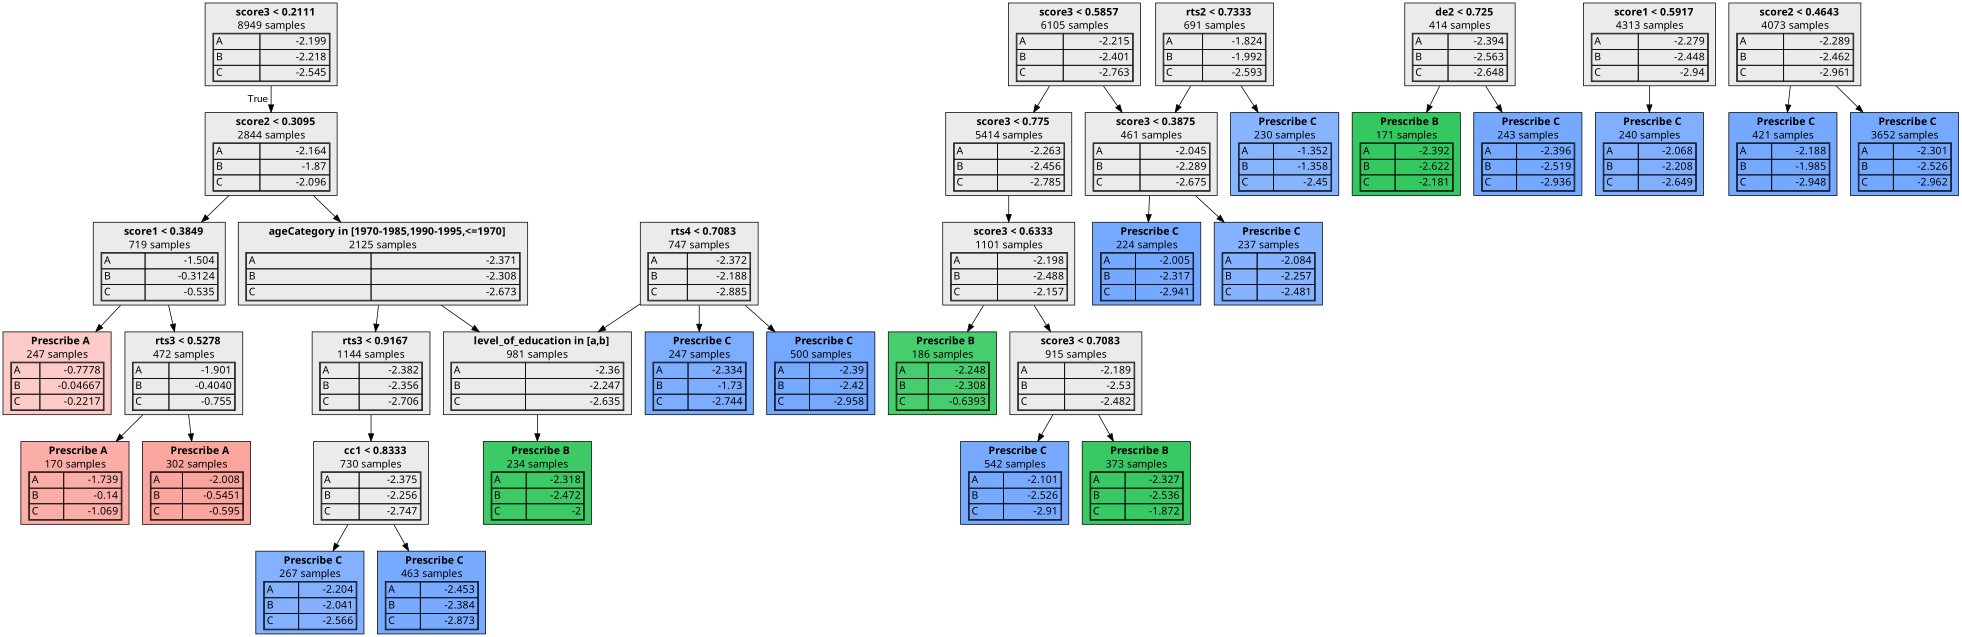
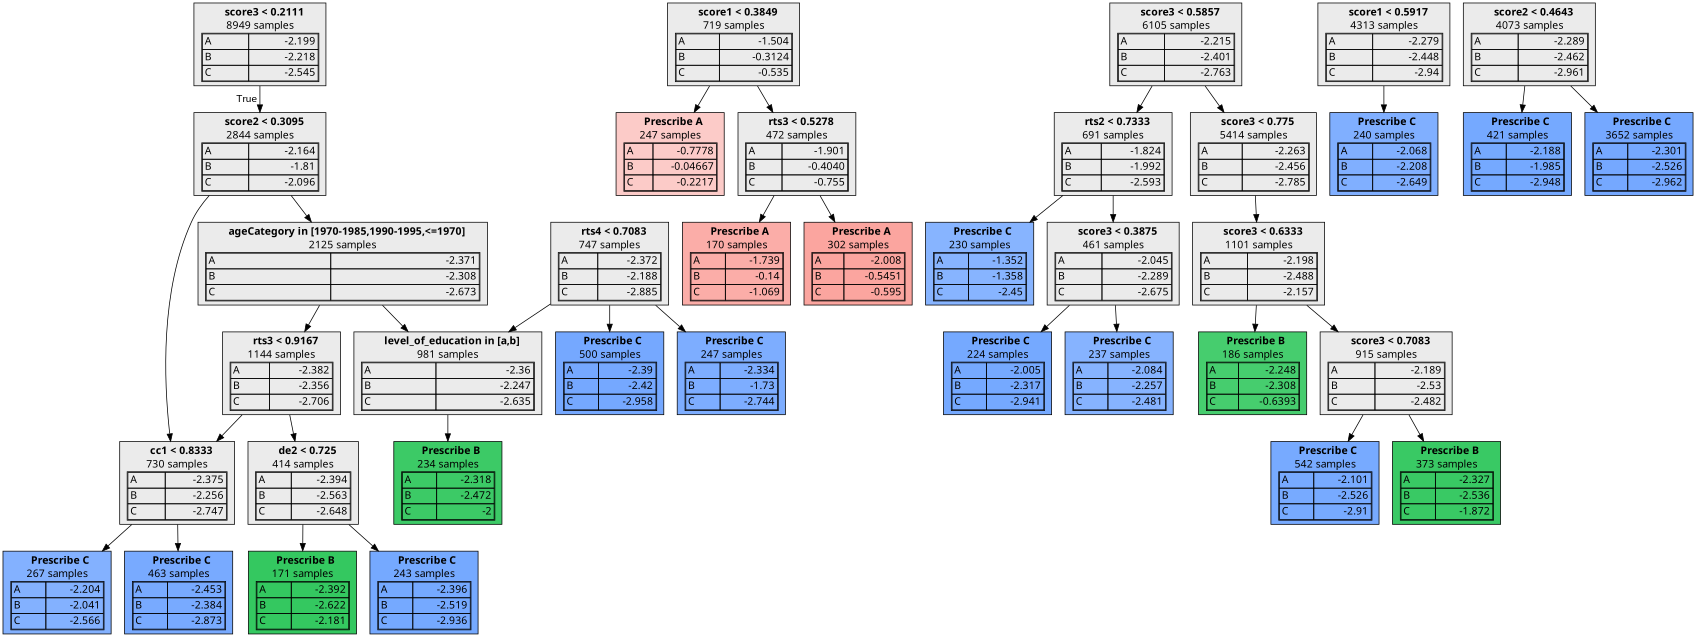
(1111, 96) -> (1146, 96)
(314, 167) -> (303, 167)
(218, 206) -> (169, 310)
none -> (292, 424)
